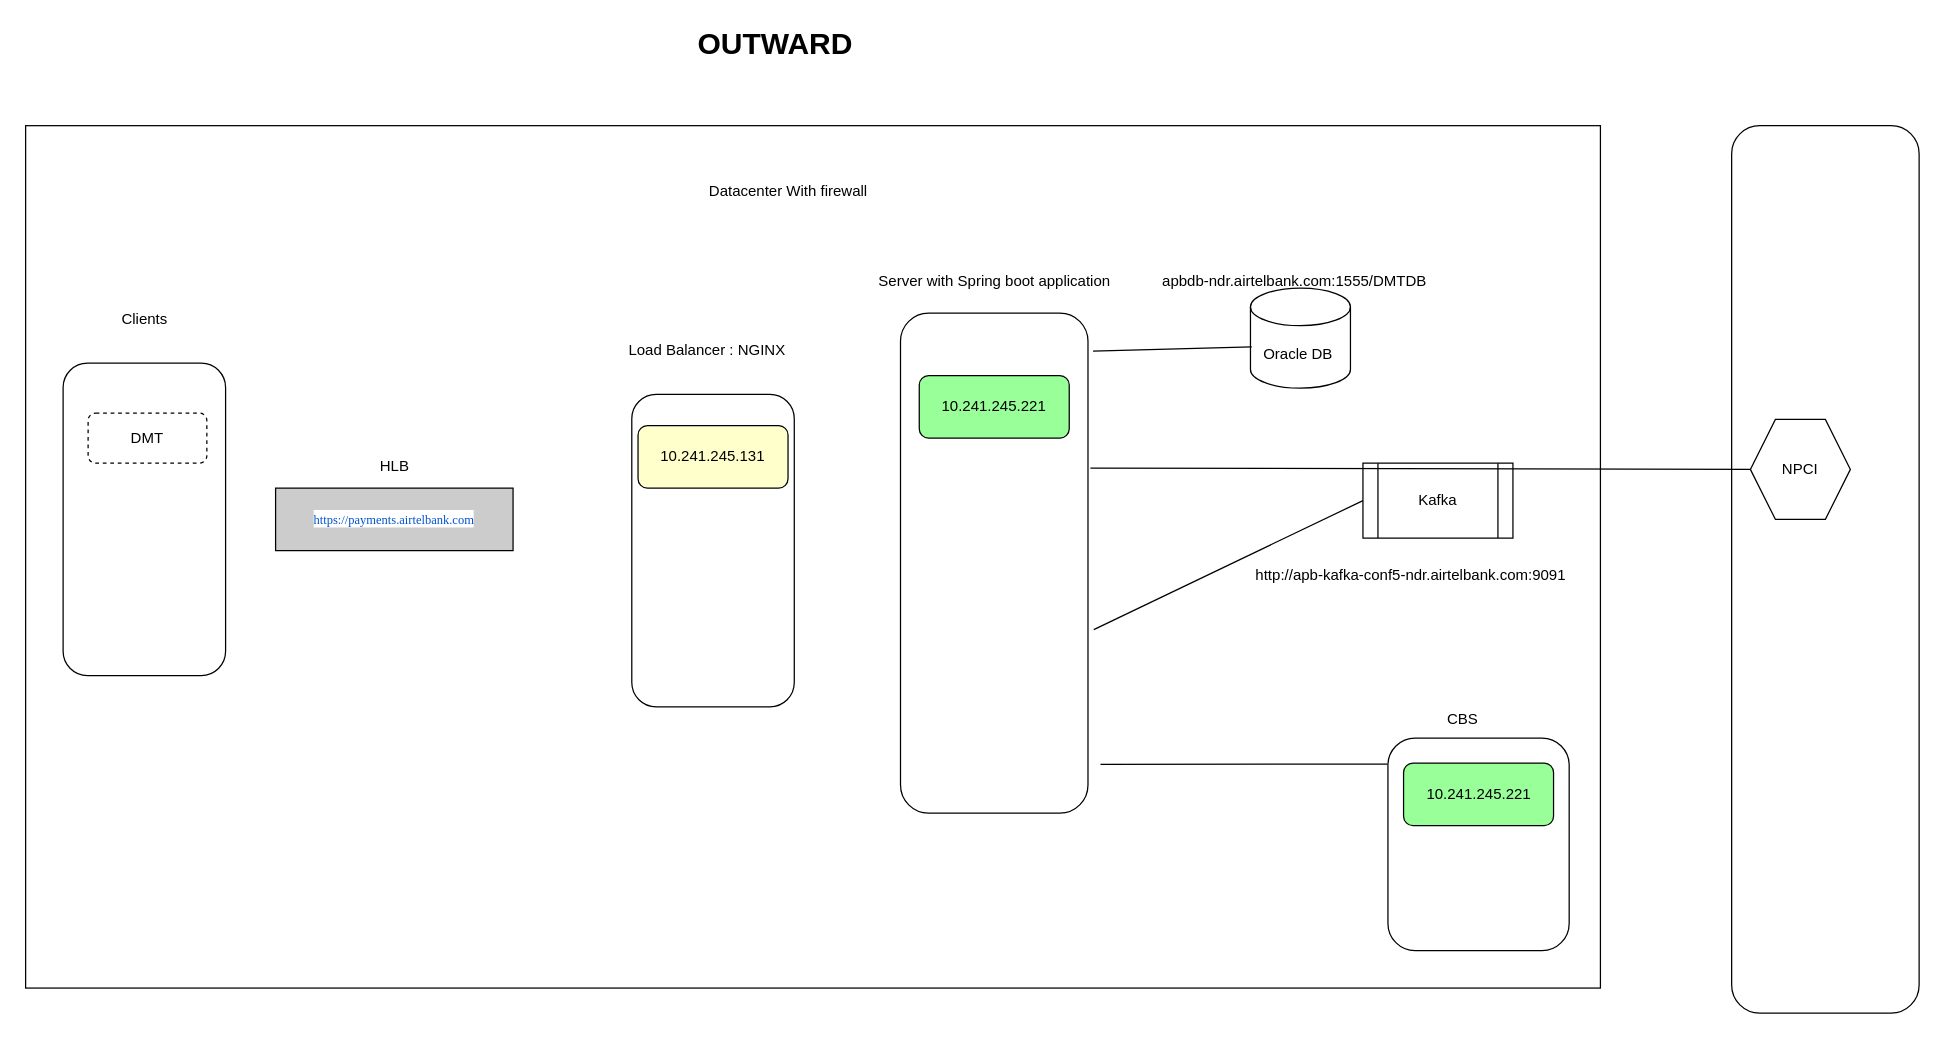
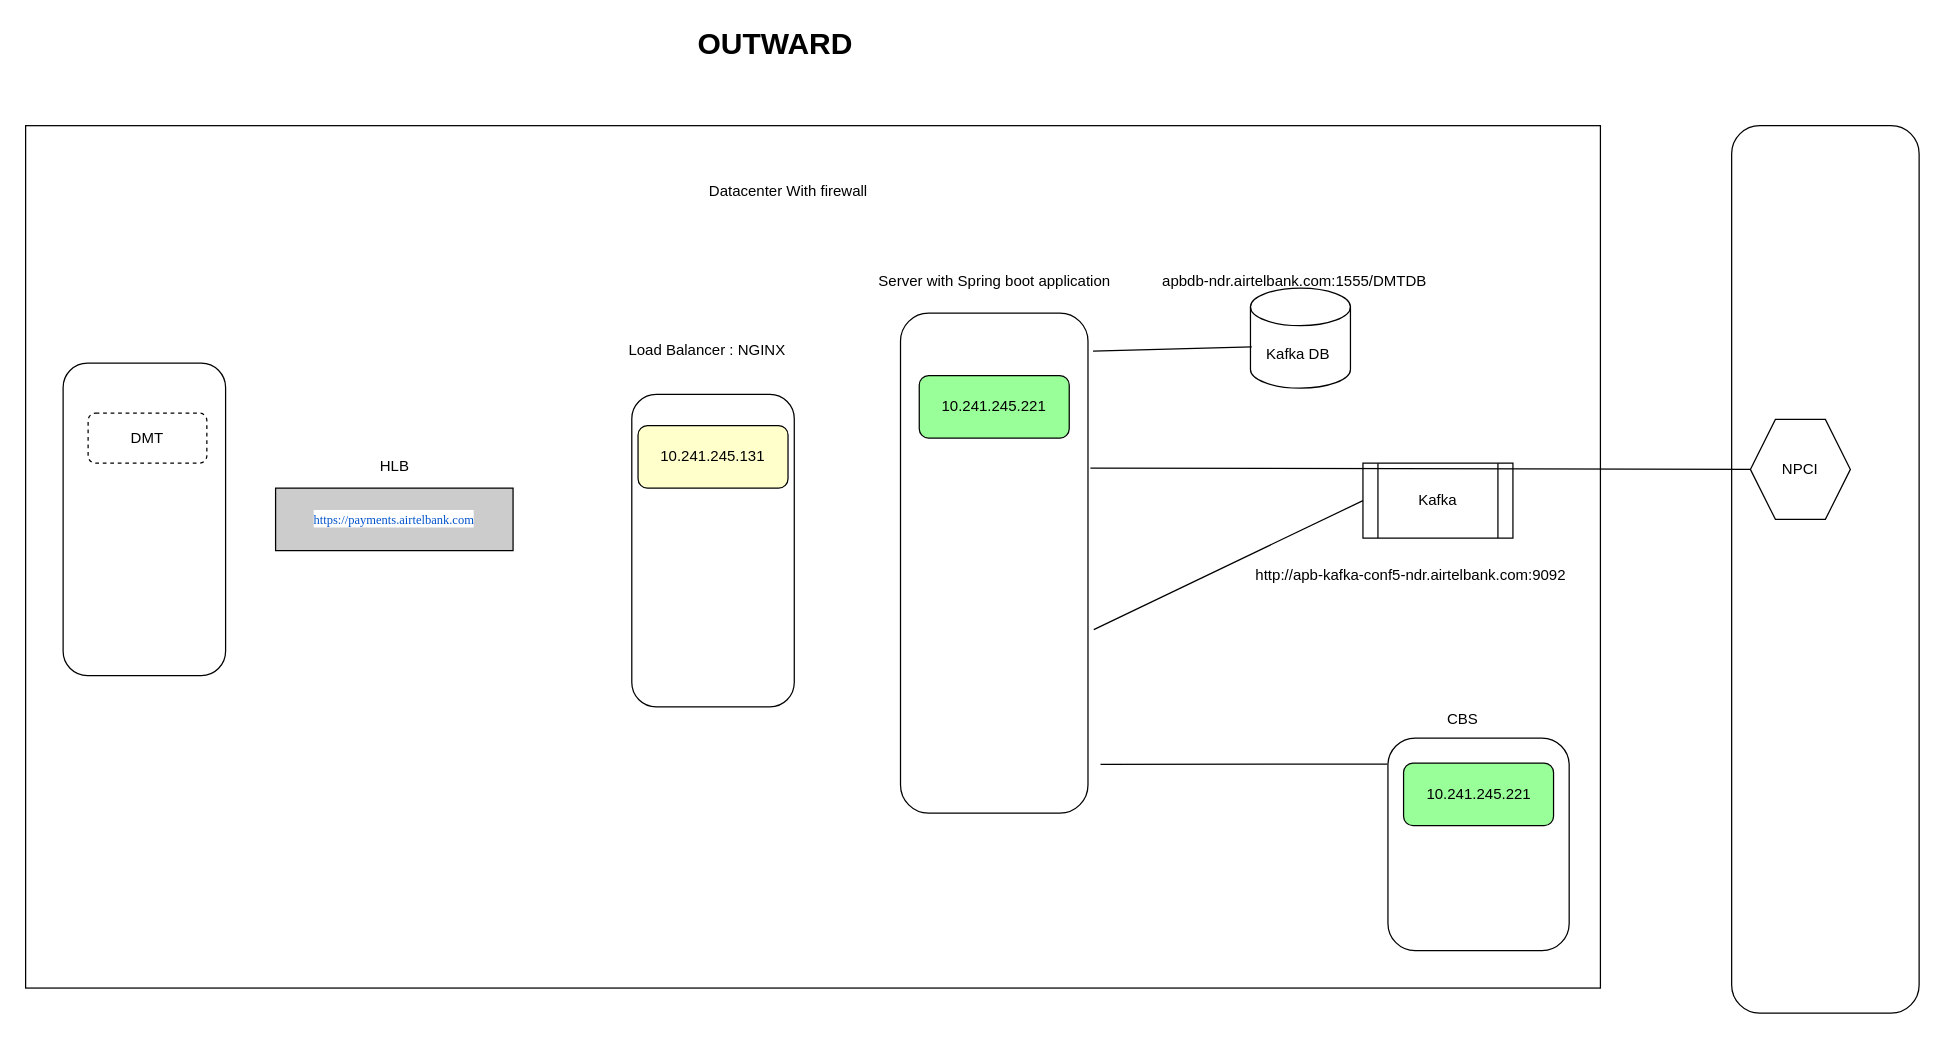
(144, 319) -> none
(1301, 354) -> (1301, 354)
(1411, 576) -> (1411, 576)
